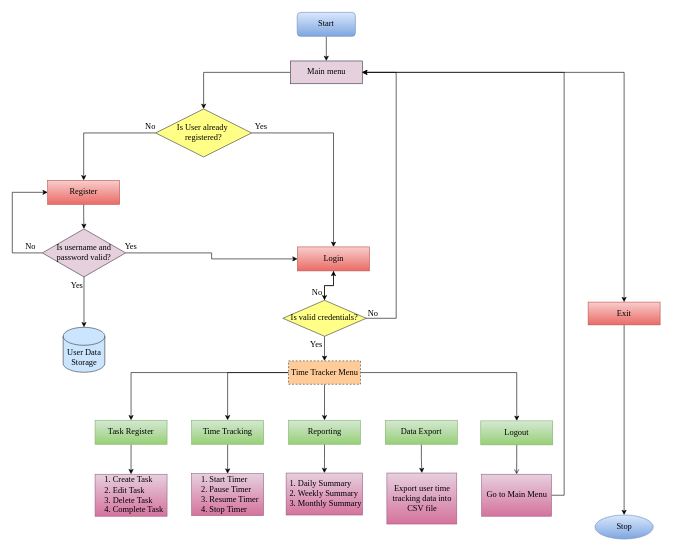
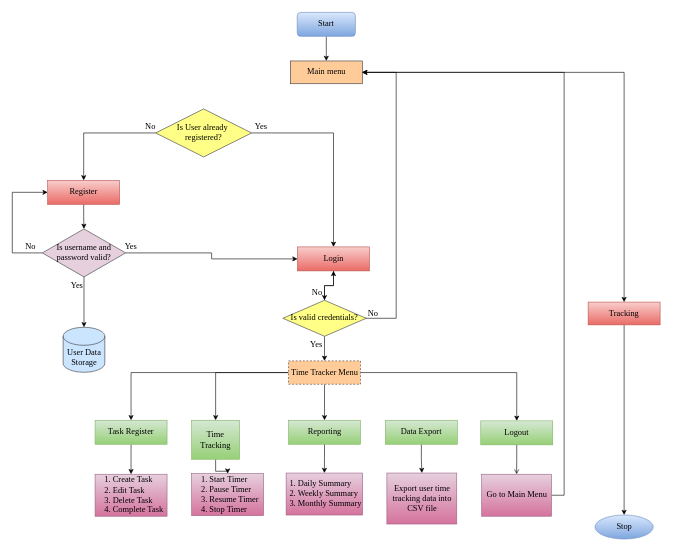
(231, 72) -> none
(326, 72) -> (326, 72)
(624, 314) -> (624, 314)
(228, 432) -> (216, 440)
